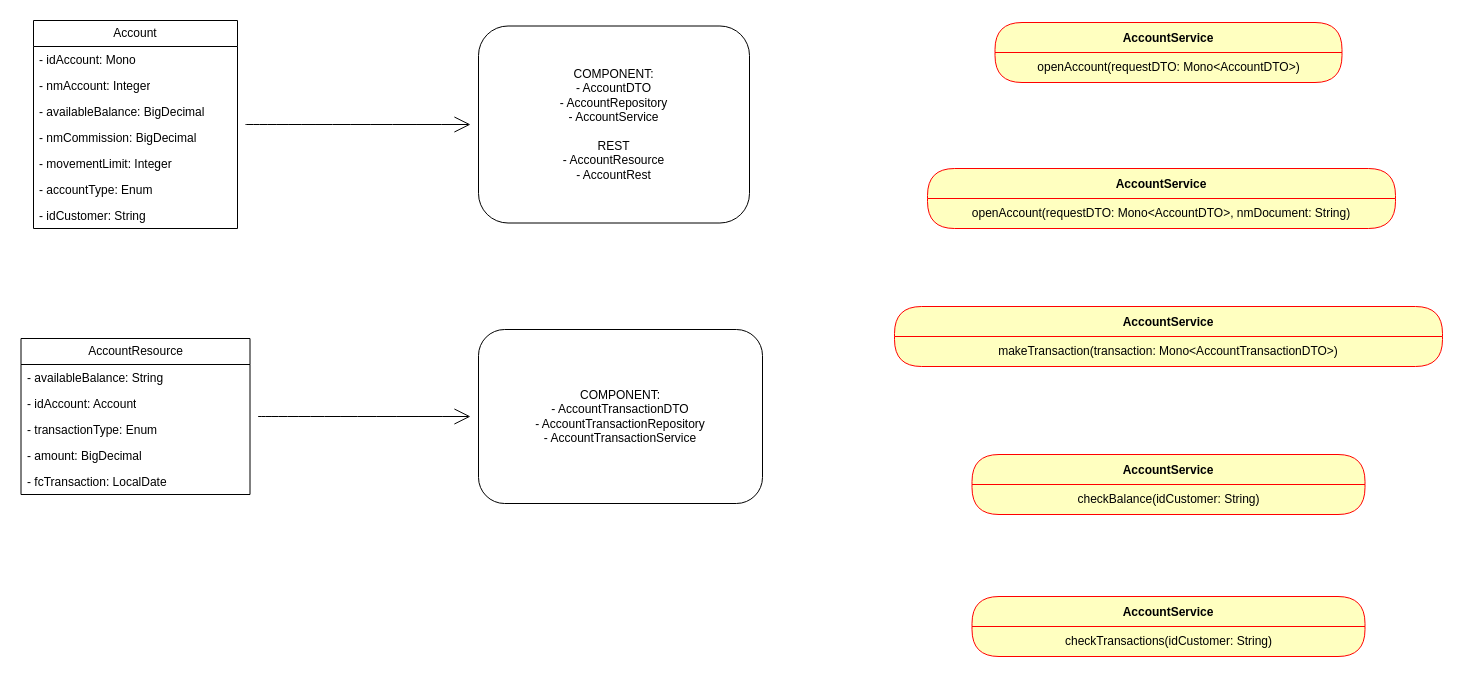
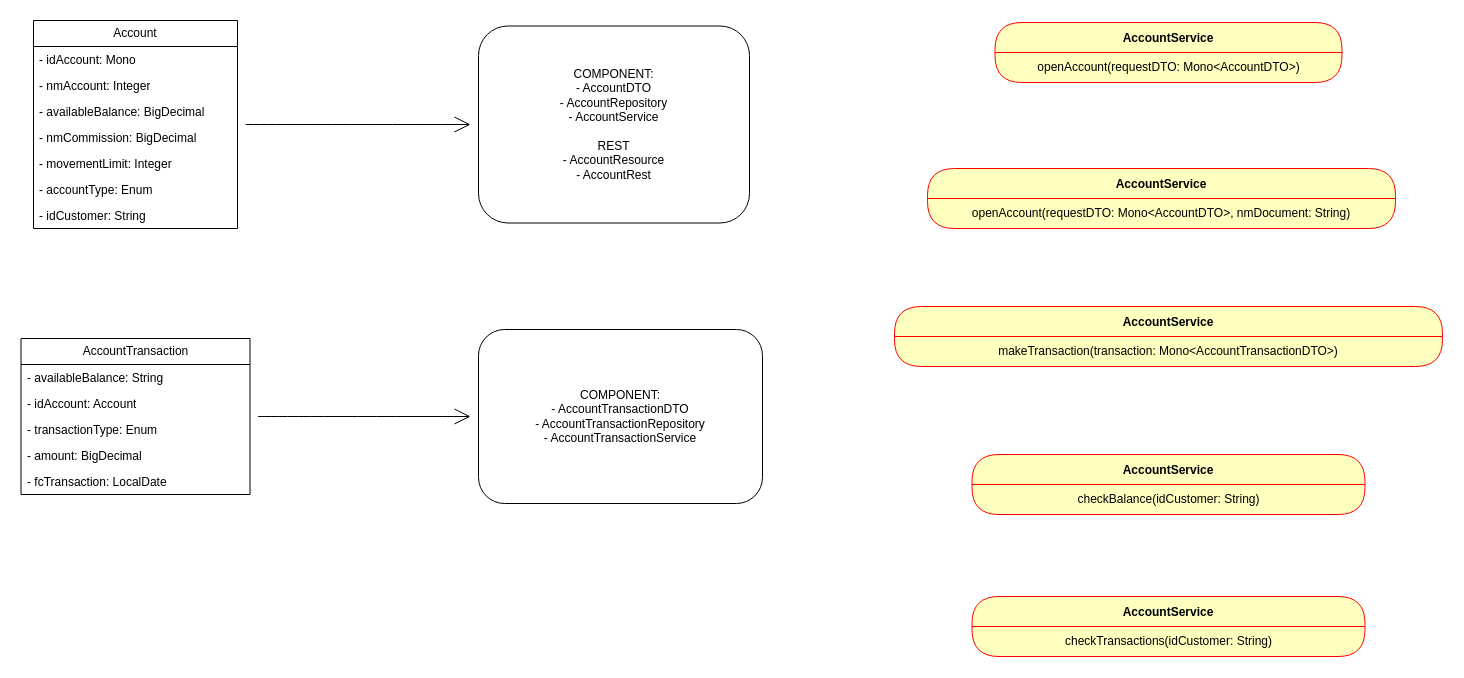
(136, 352) -> (136, 352)
